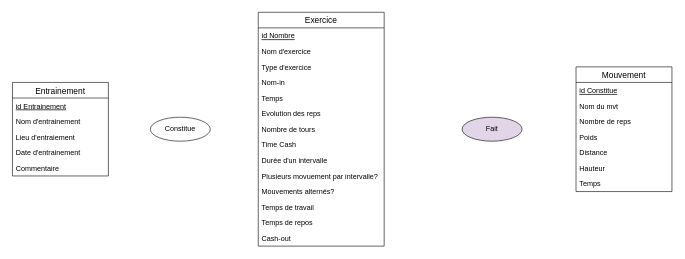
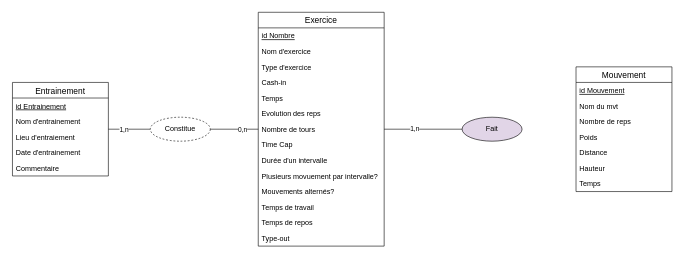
(273, 83) -> (275, 83)
(601, 91) -> (602, 91)
none -> (130, 129)
(180, 129) -> (180, 129)
none -> (233, 129)
none -> (424, 129)
(278, 145) -> (276, 145)
(278, 239) -> (278, 239)
